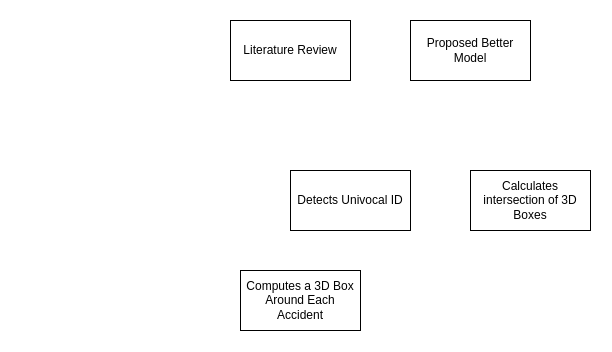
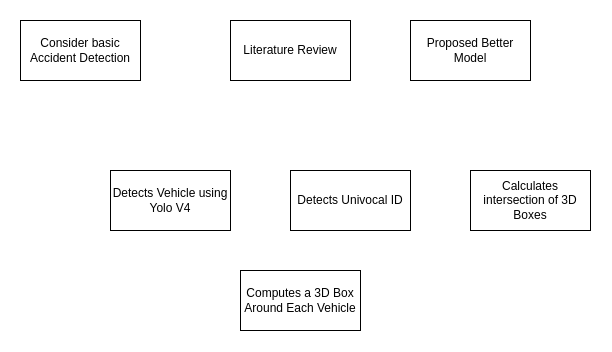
none -> (81, 51)
none -> (171, 201)
(301, 301) -> (301, 301)
